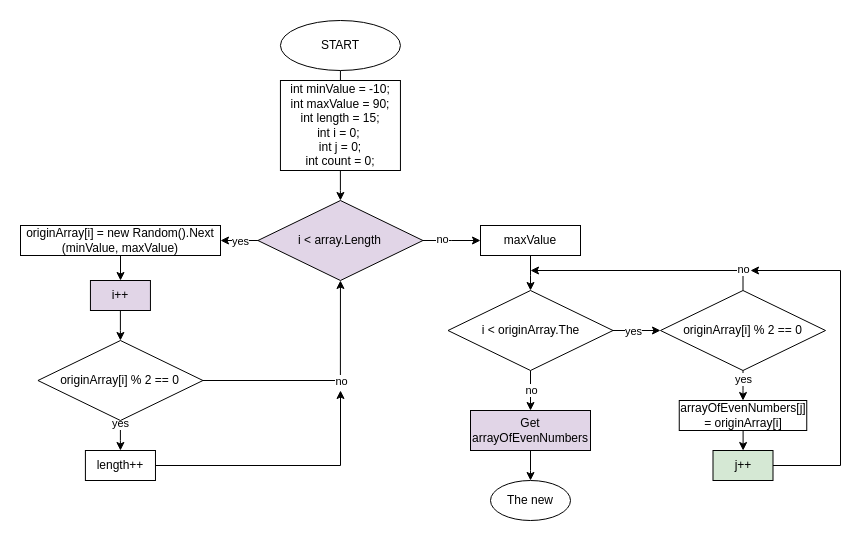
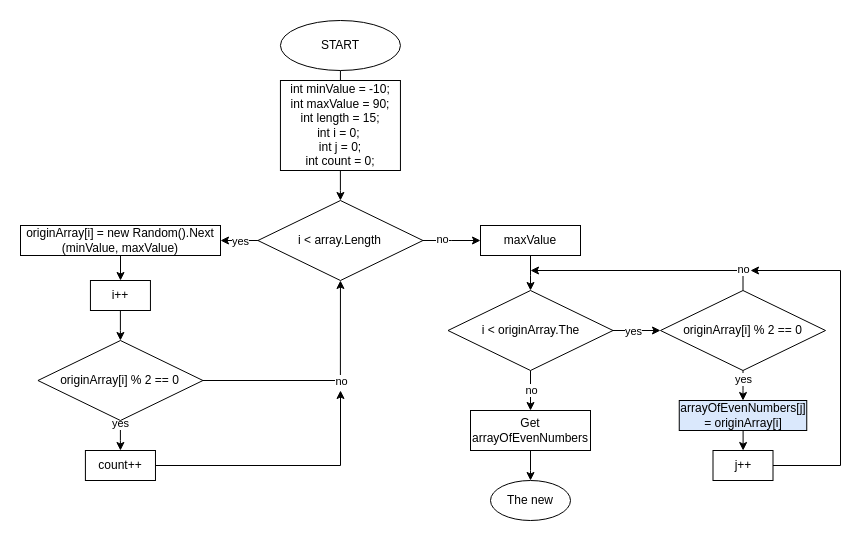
(340, 241) -> (340, 241)
(120, 296) -> (120, 296)
(743, 416) -> (743, 416)
(531, 431) -> (531, 431)
(121, 466) -> (121, 466)
(743, 466) -> (743, 466)
